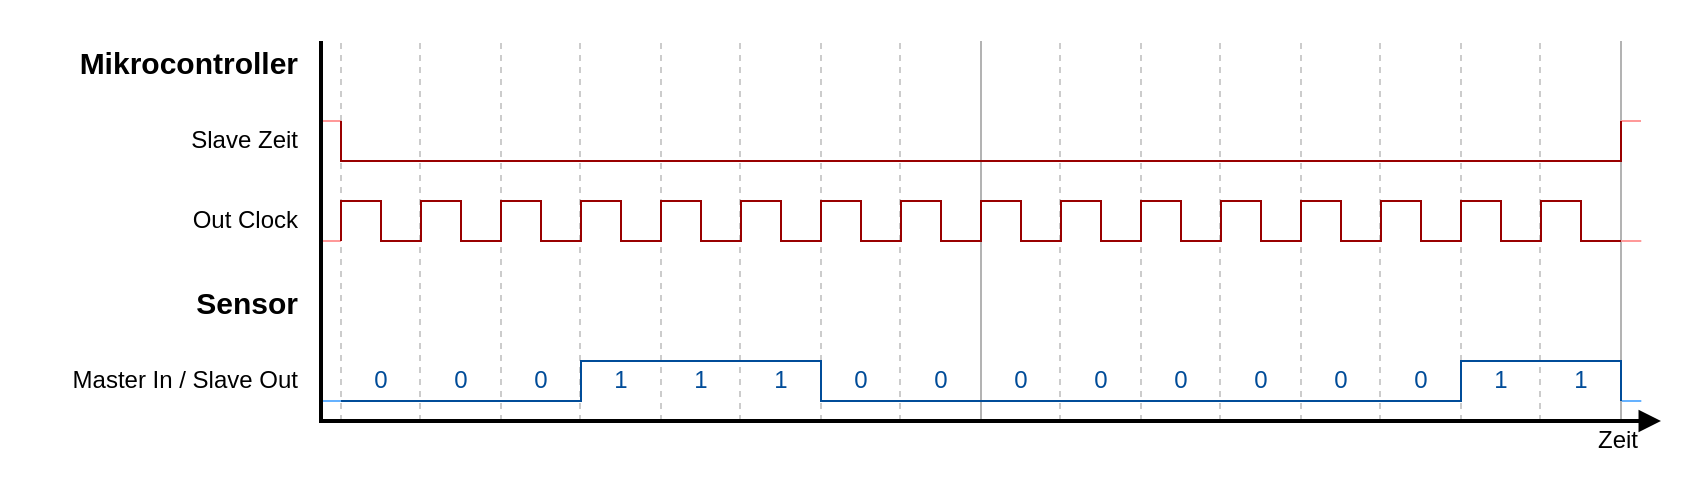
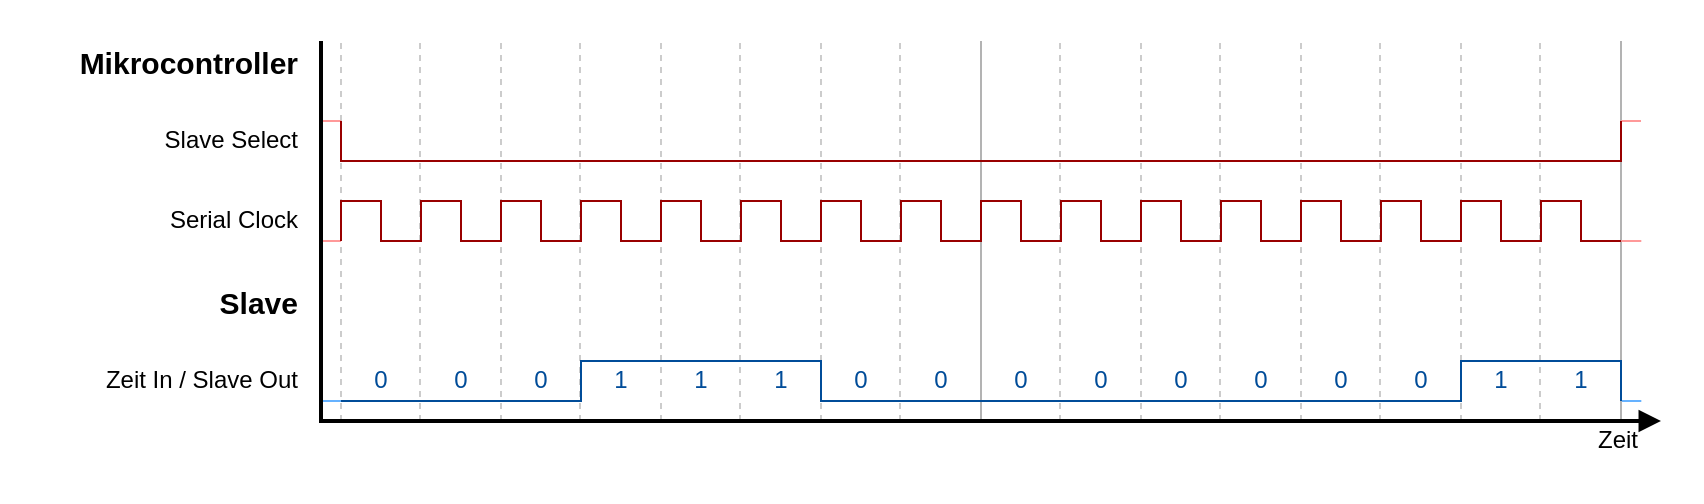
(241, 141) -> (228, 141)
(245, 221) -> (231, 221)
(249, 305) -> (261, 305)
(173, 381) -> (190, 381)
